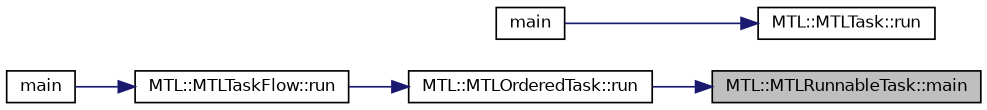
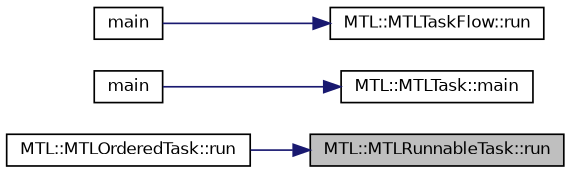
(847, 23) -> (437, 87)
(370, 87) -> none
(847, 87) -> (437, 150)
